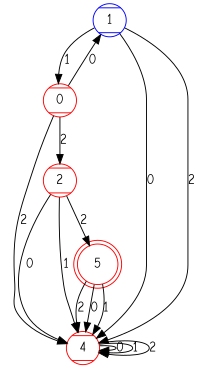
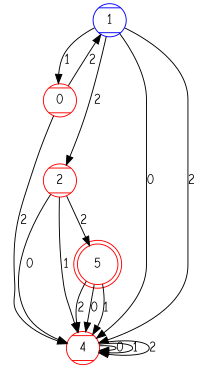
(93, 60) -> (93, 60)
(60, 136) -> (91, 97)
